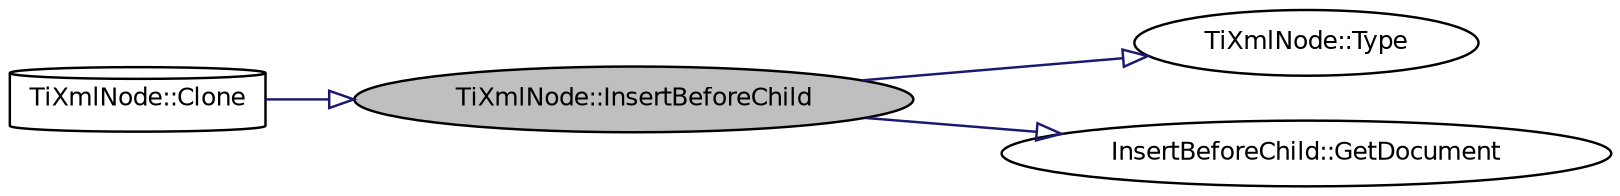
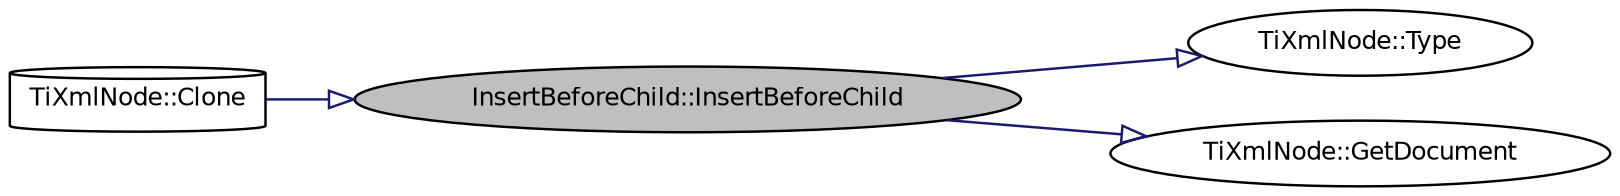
(634, 99) -> (688, 99)
(1306, 153) -> (1360, 153)
